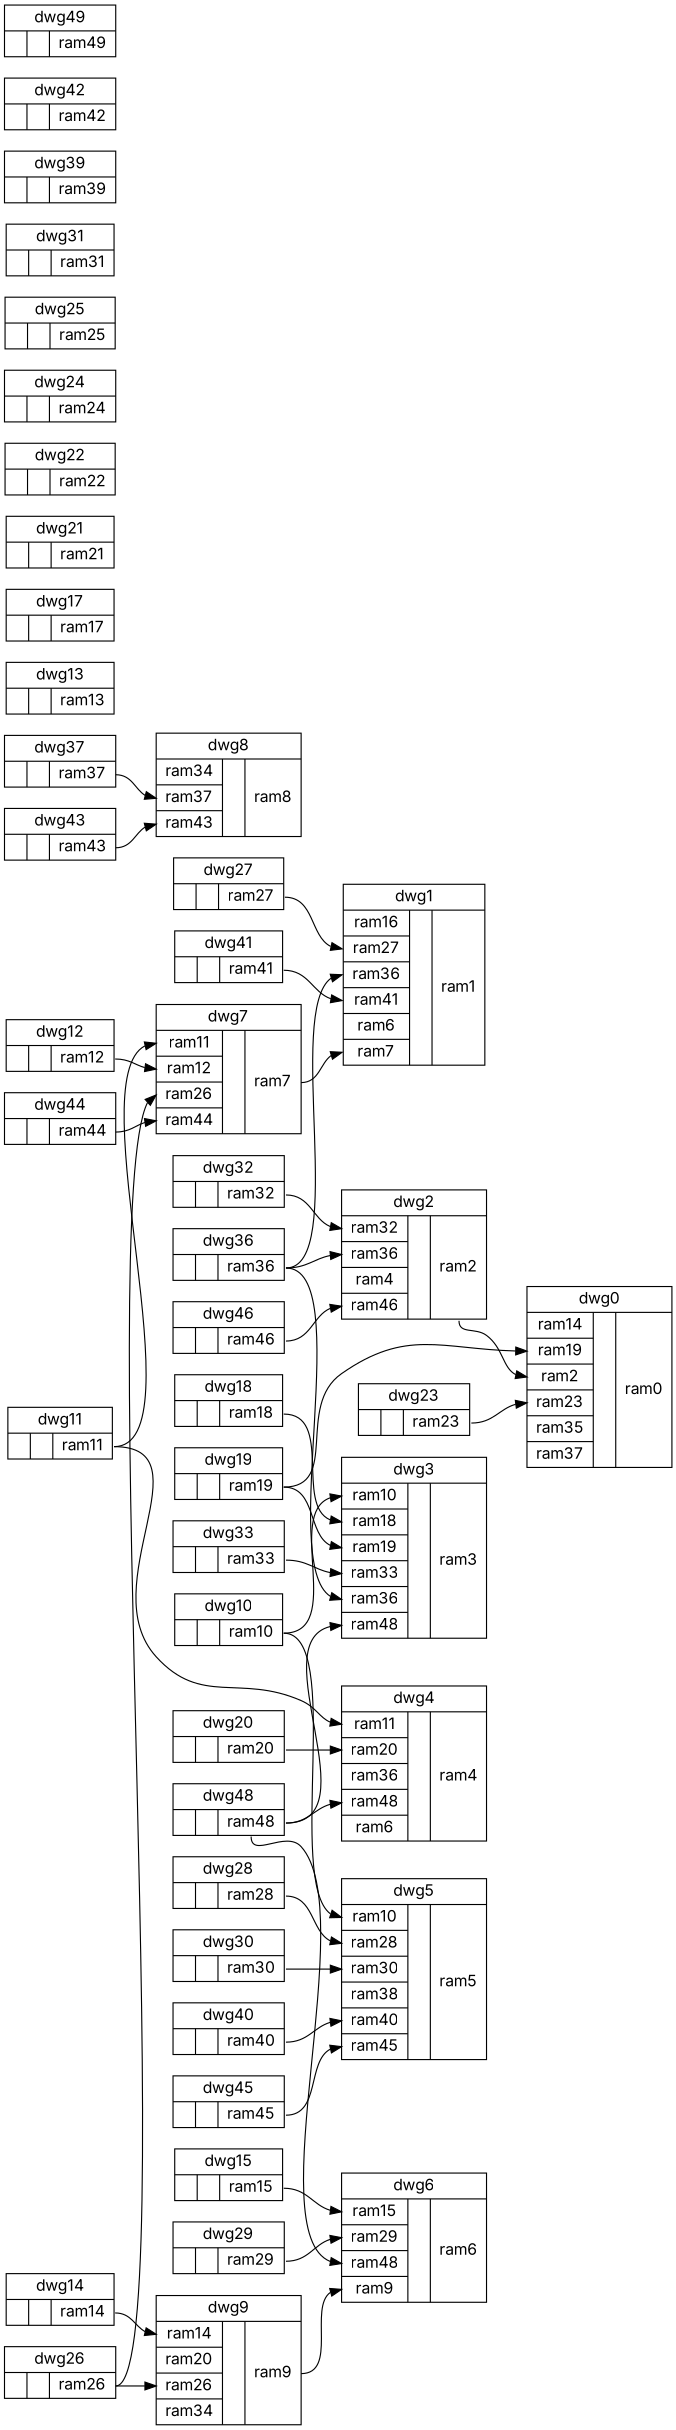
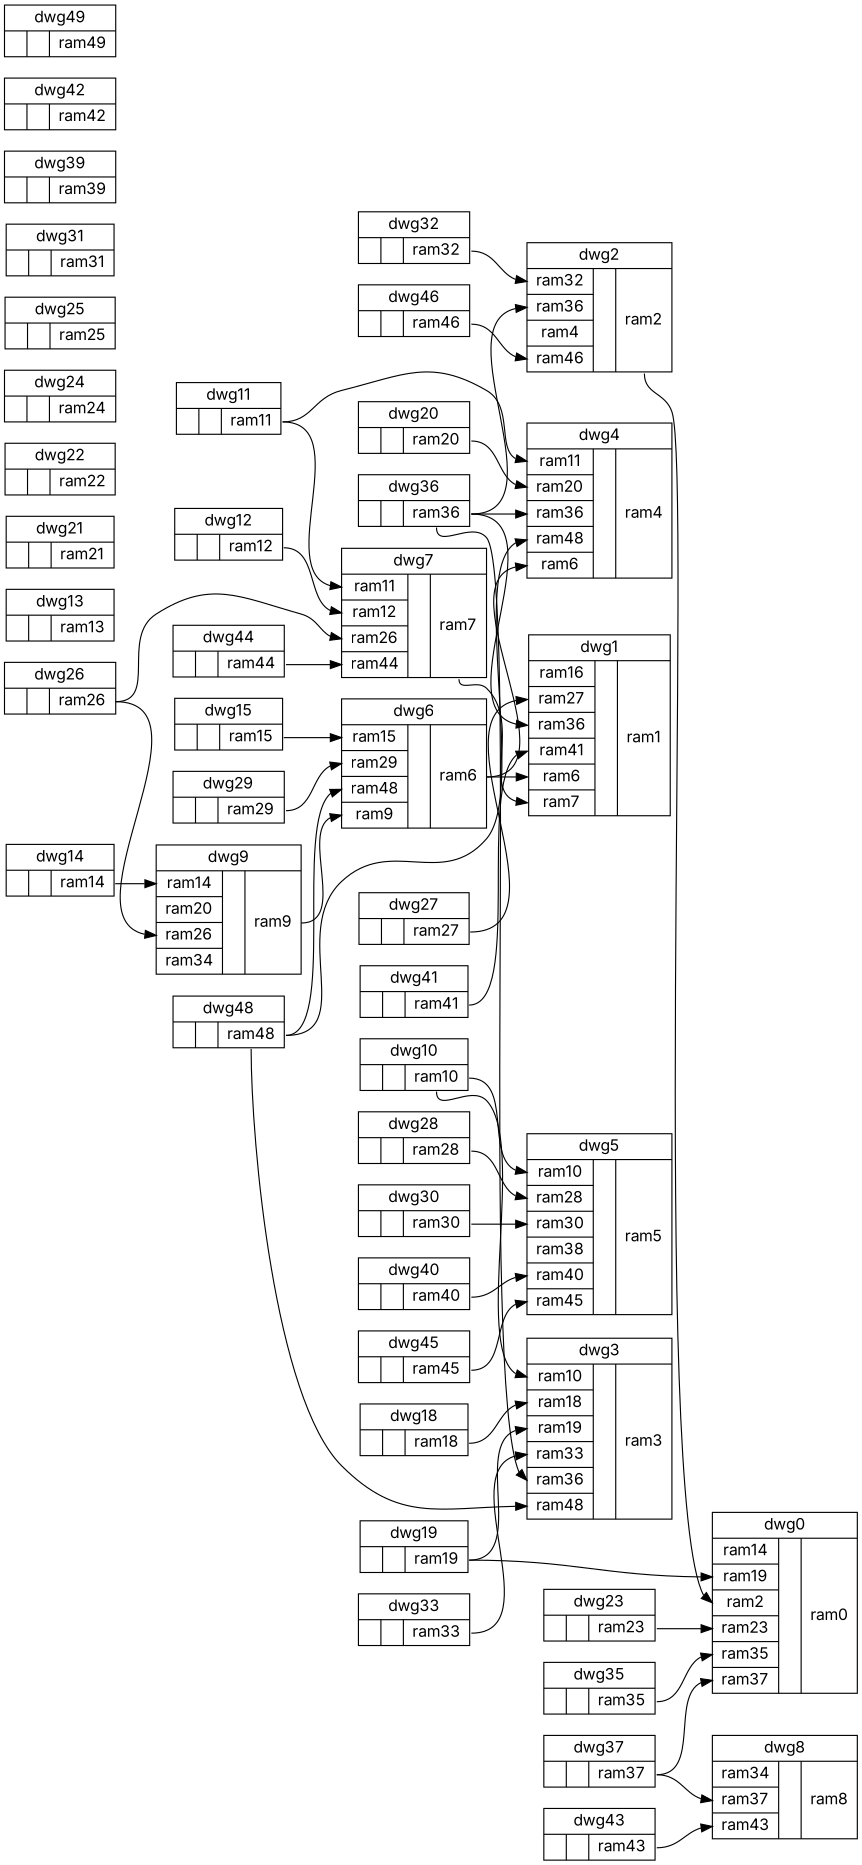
none -> (494, 514)
(60, 615) -> none
none -> (508, 677)
none -> (501, 777)
none -> (599, 1688)
none -> (684, 1733)
